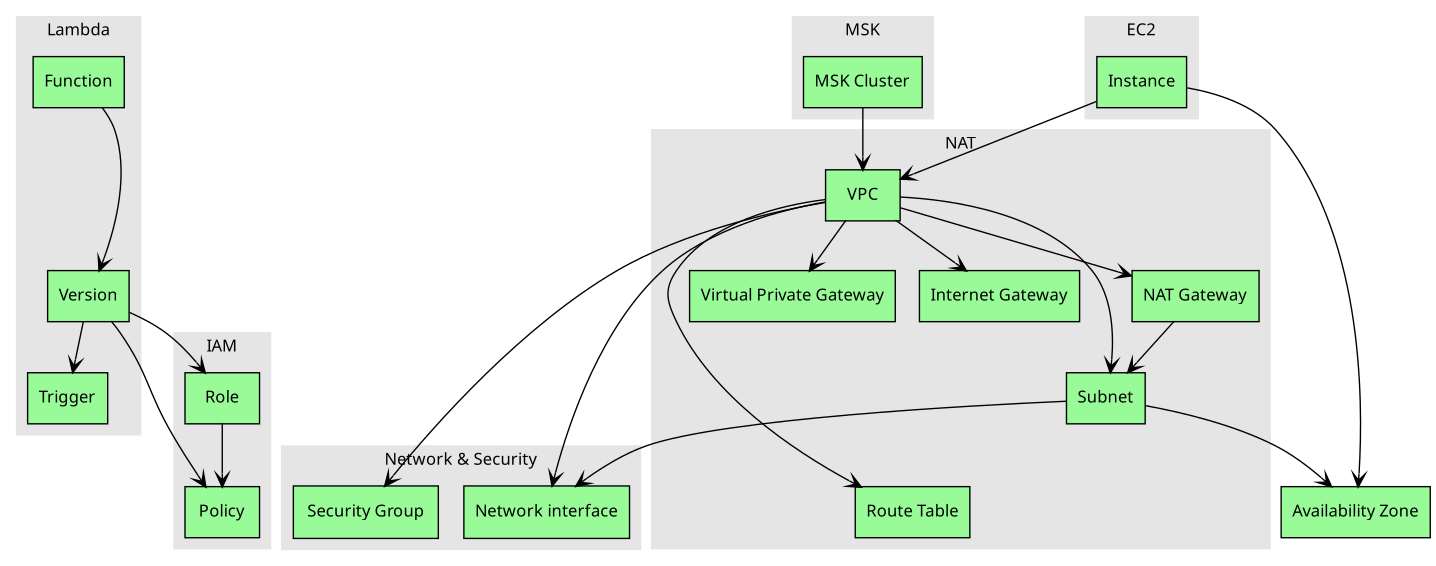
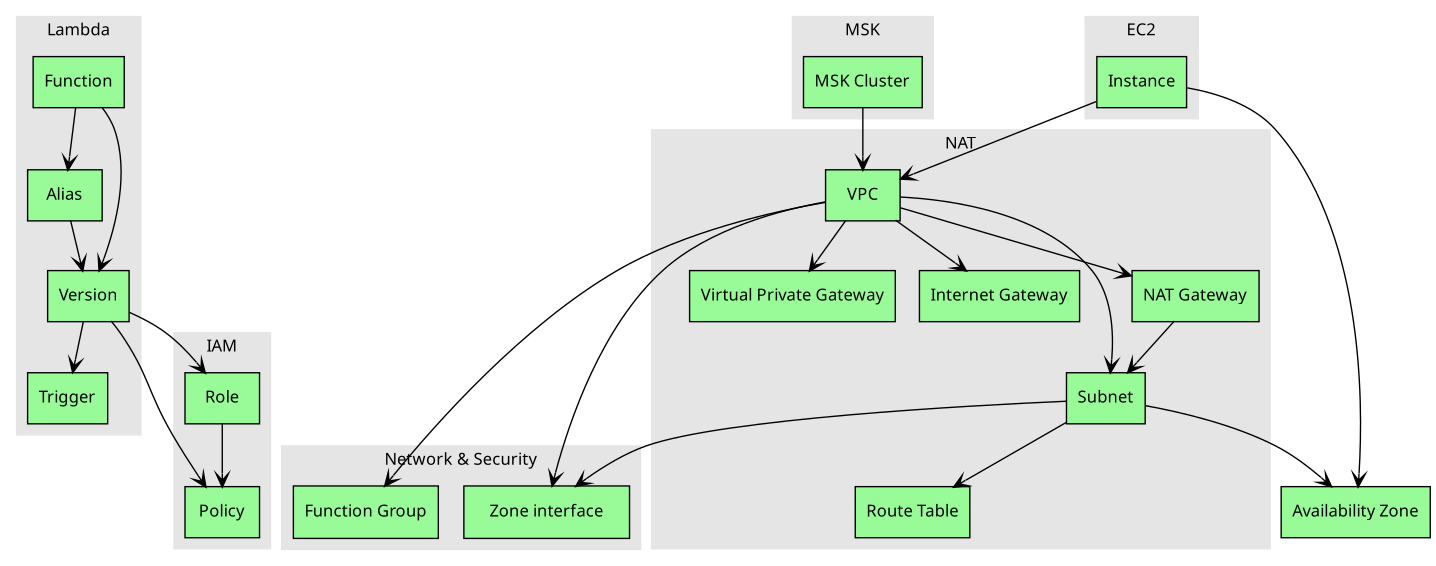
none -> (65, 195)
(680, 328) -> (1016, 451)
(366, 512) -> (366, 512)
(547, 512) -> (547, 512)
